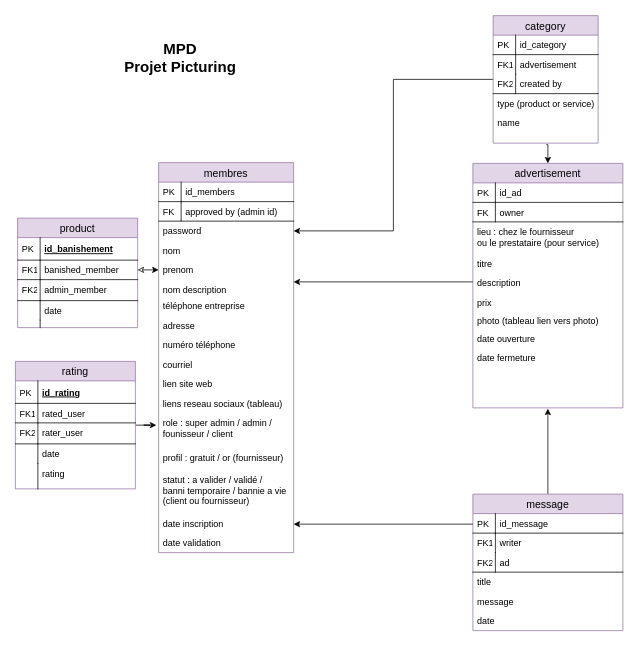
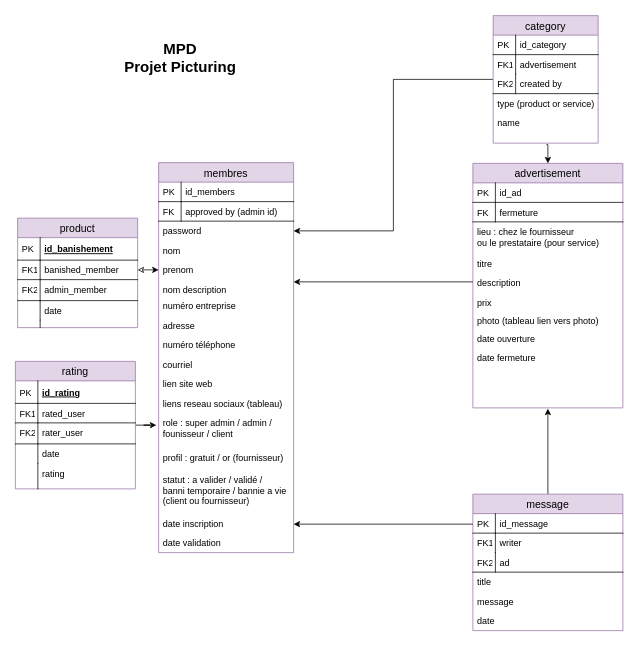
(512, 212) -> (522, 212)
(210, 306) -> (203, 306)
